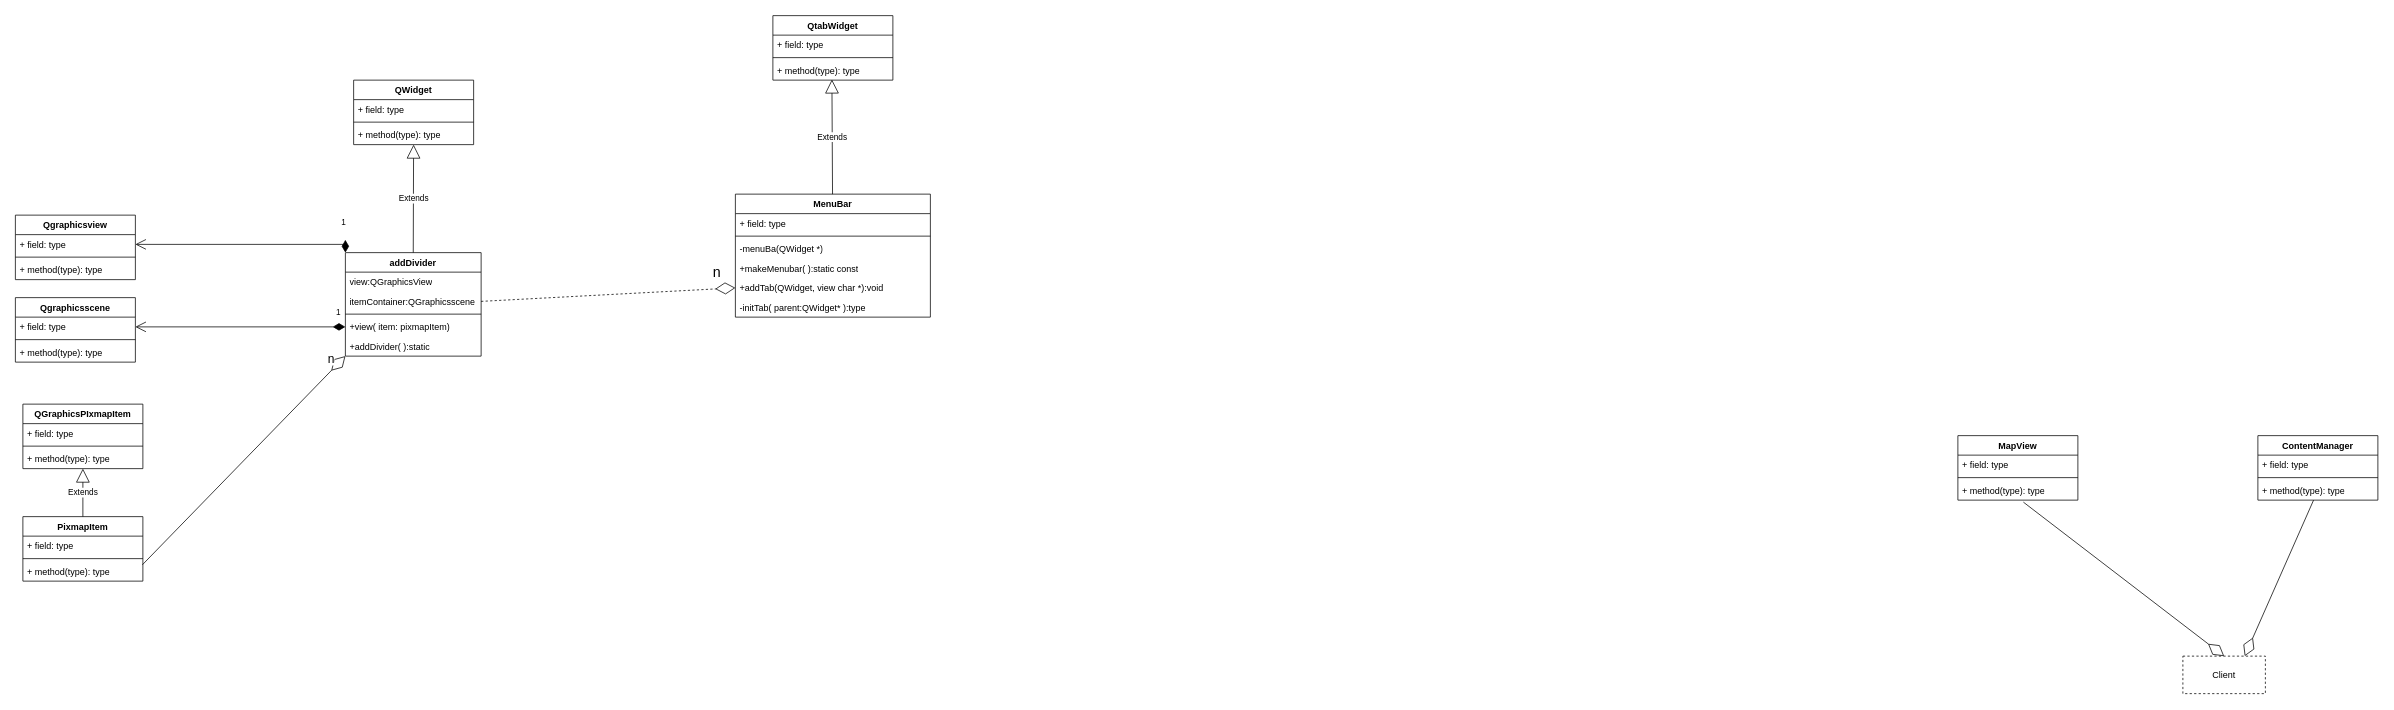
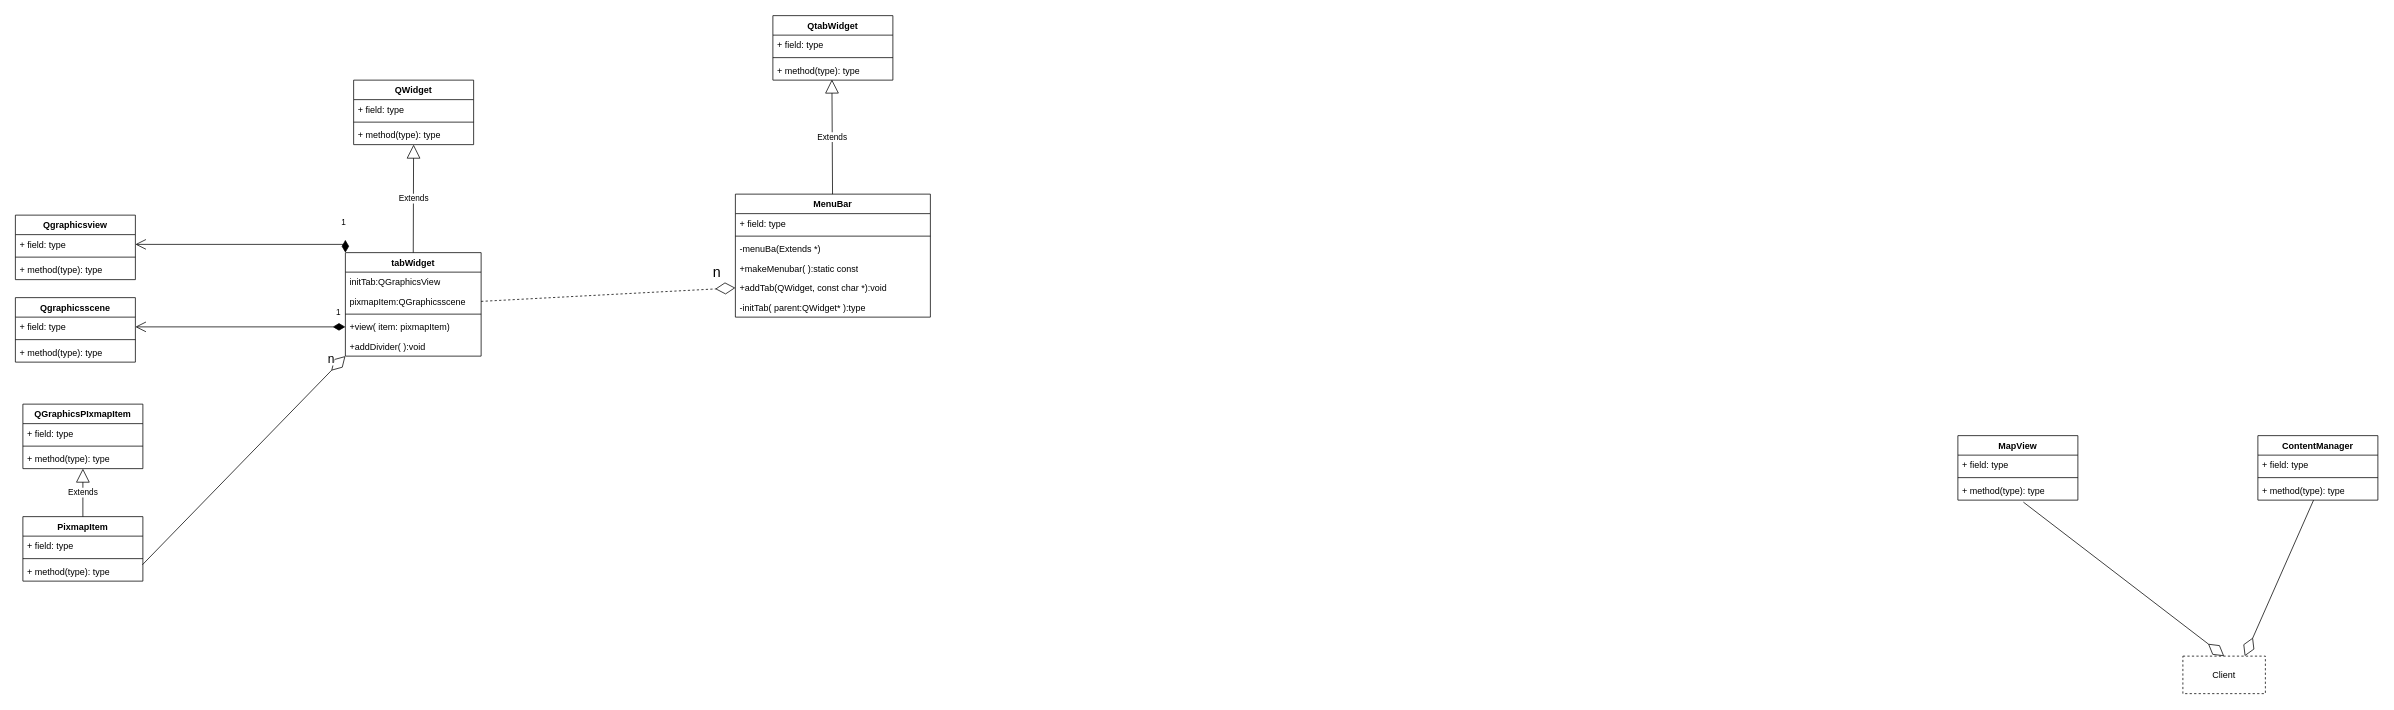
(783, 250) -> (784, 250)
(413, 263) -> (413, 263)
(391, 283) -> (397, 283)
(816, 289) -> (820, 289)
(414, 307) -> (409, 302)
(397, 347) -> (392, 347)
